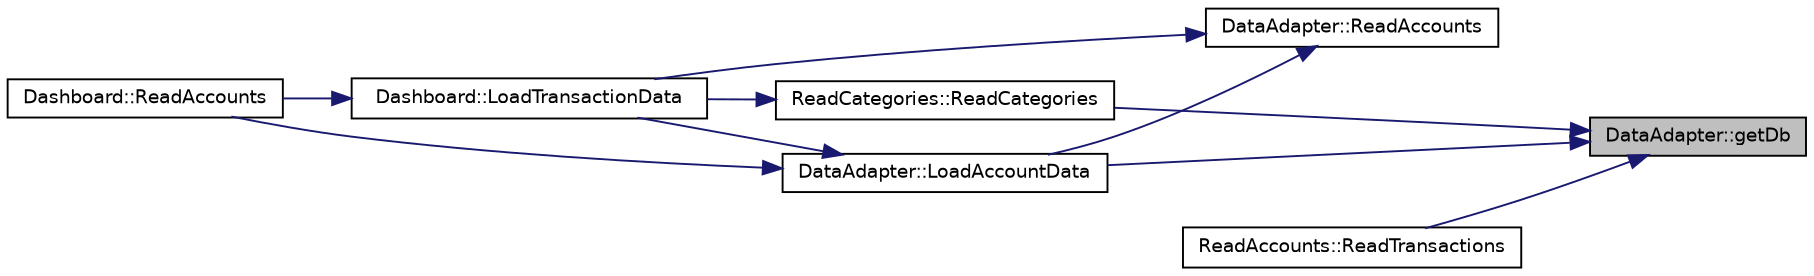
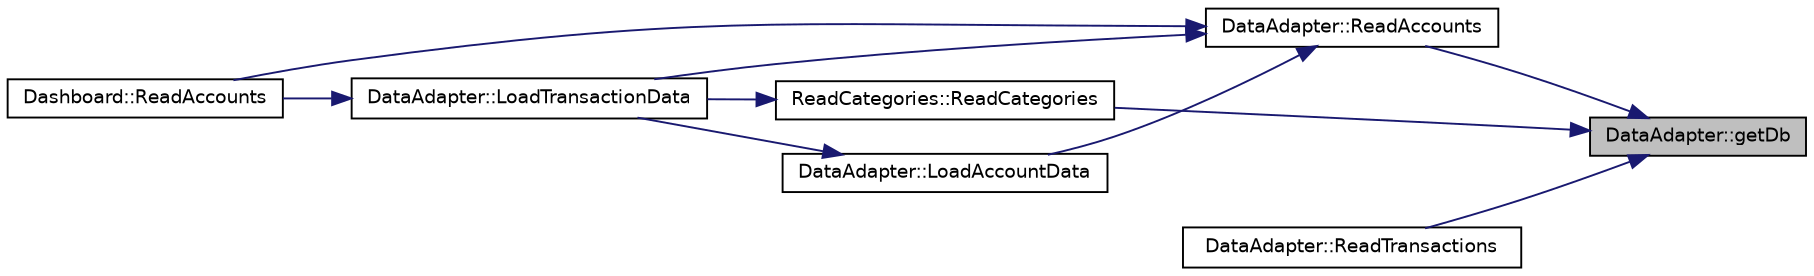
(529, 98) -> (529, 98)
(496, 151) -> (708, 27)
(1339, 154) -> (1528, 76)
(1352, 247) -> (1352, 247)
